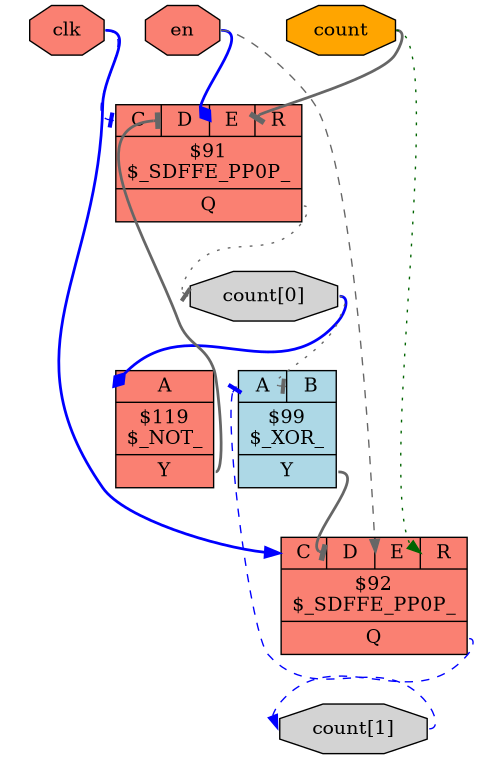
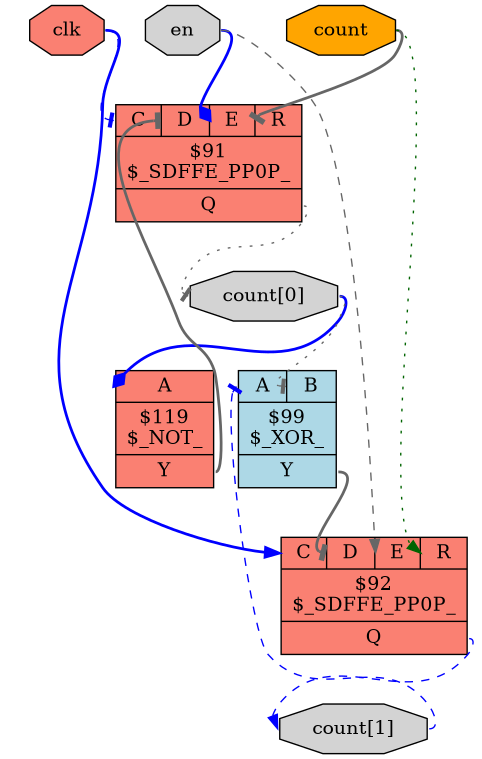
(183, 30) -> (183, 30)
